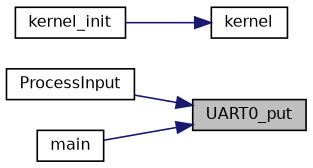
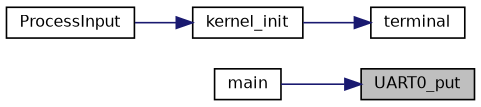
(249, 23) -> (418, 23)
(156, 99) -> (156, 23)
